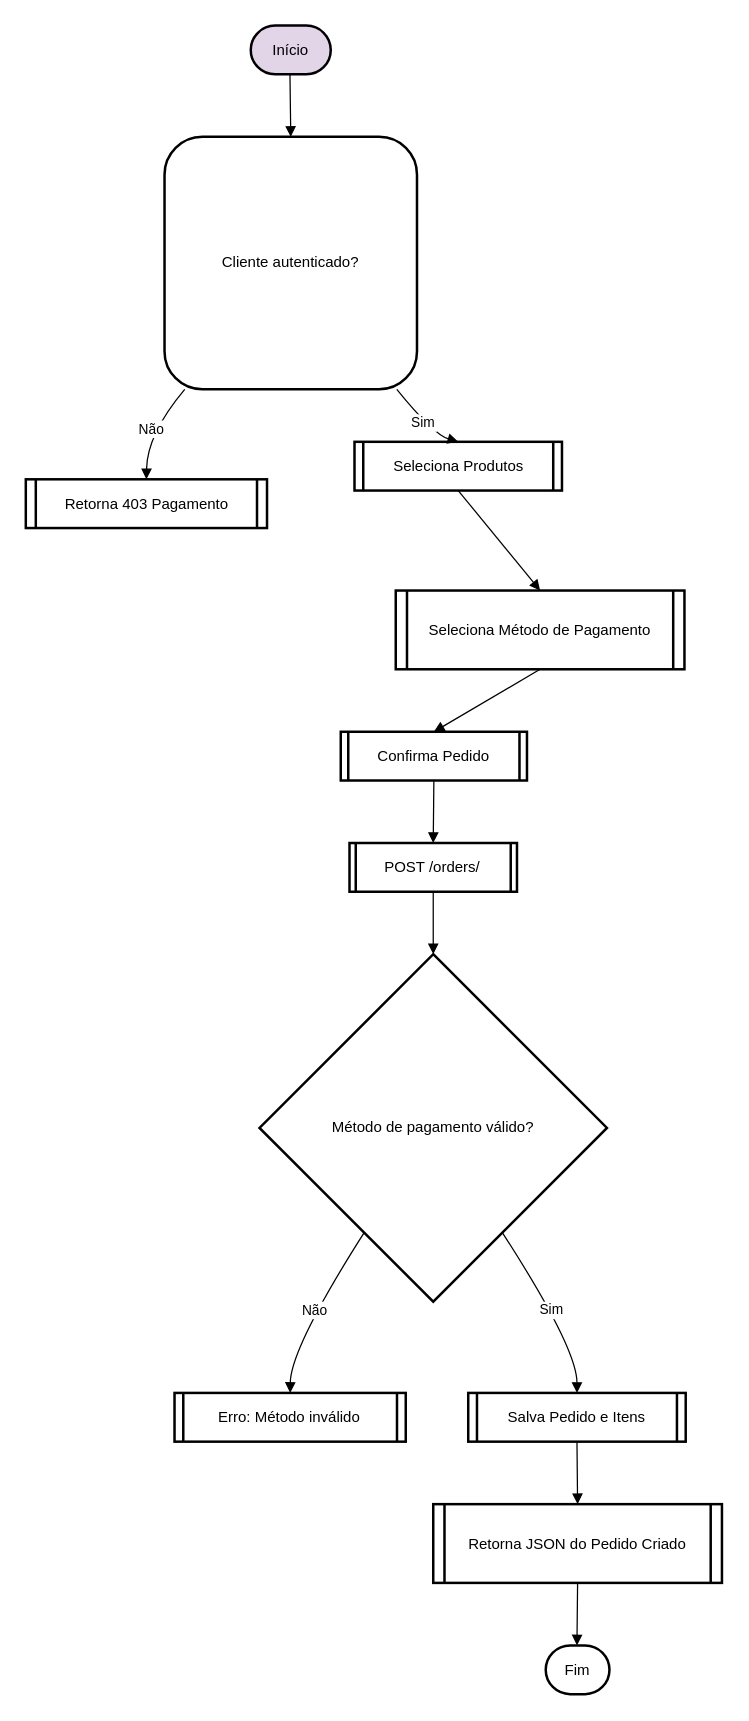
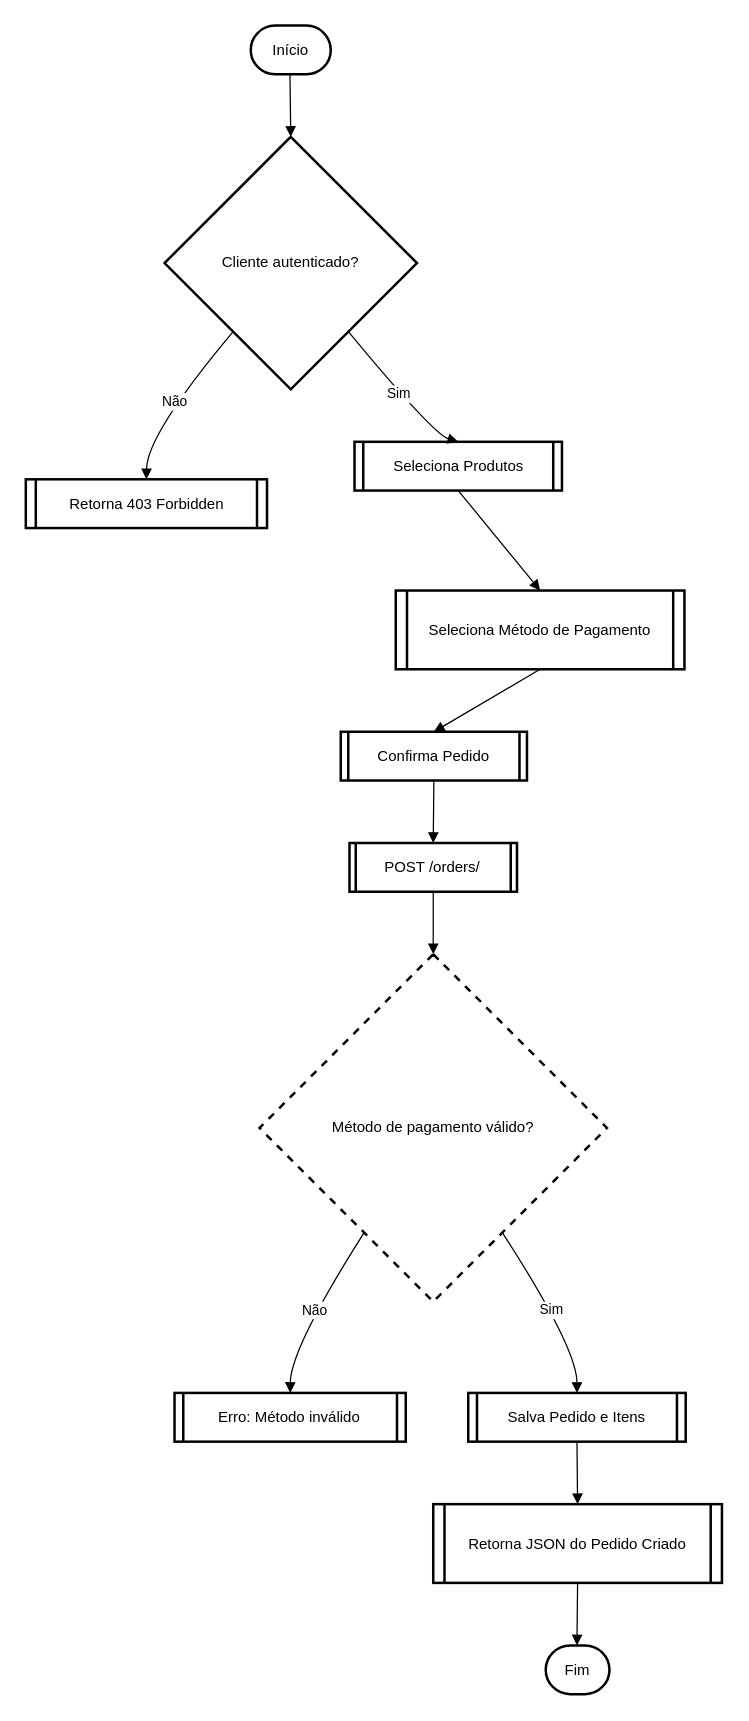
(291, 50) -> (291, 50)
(291, 263) -> (291, 263)
(147, 504) -> (147, 504)
(433, 1128) -> (433, 1128)
